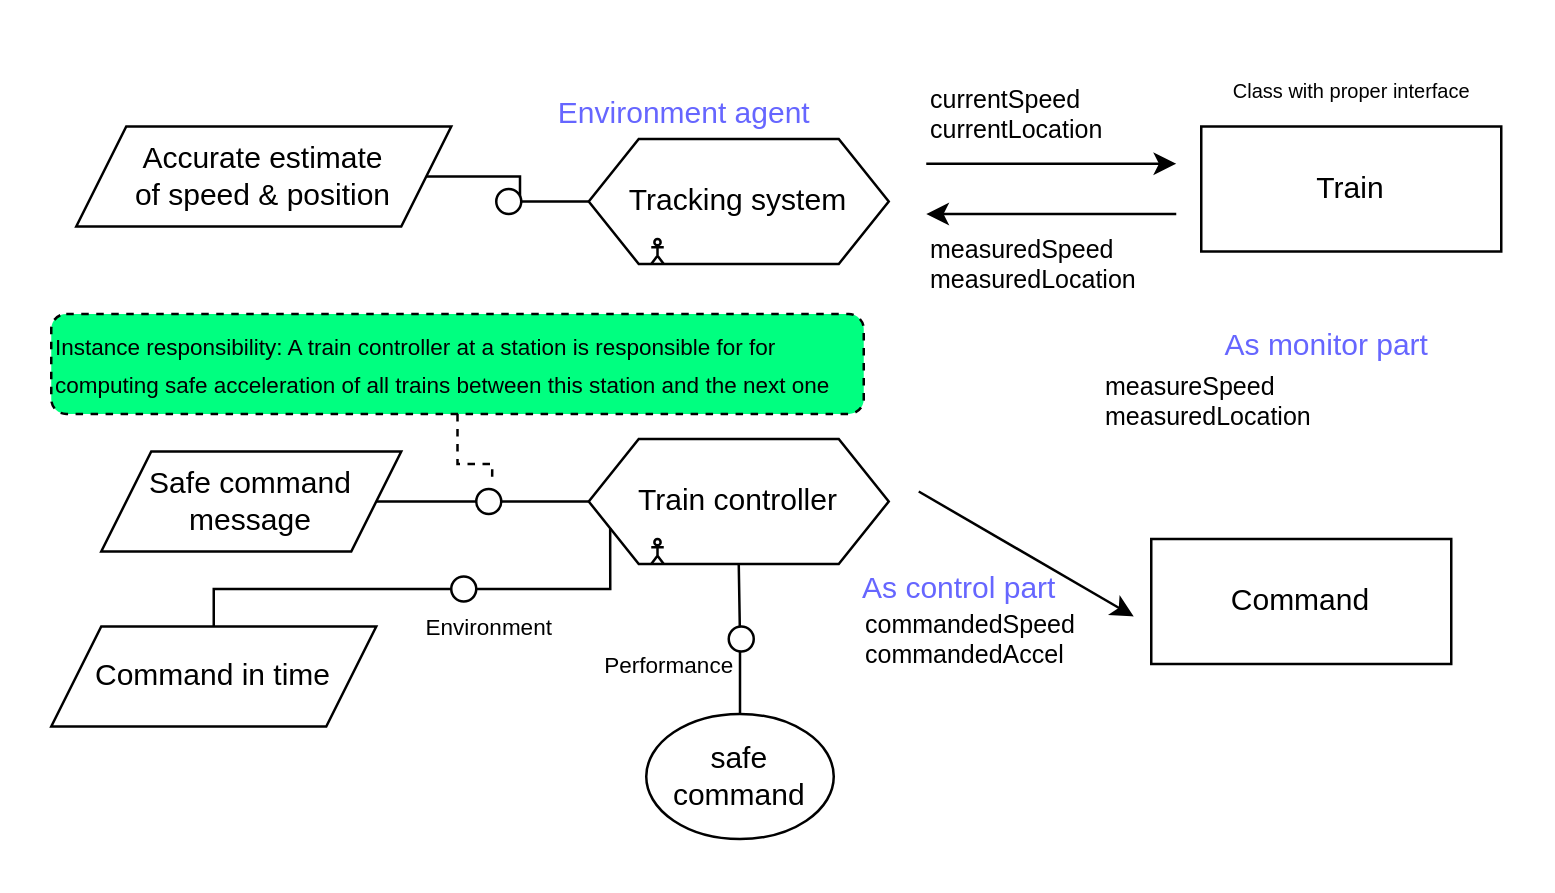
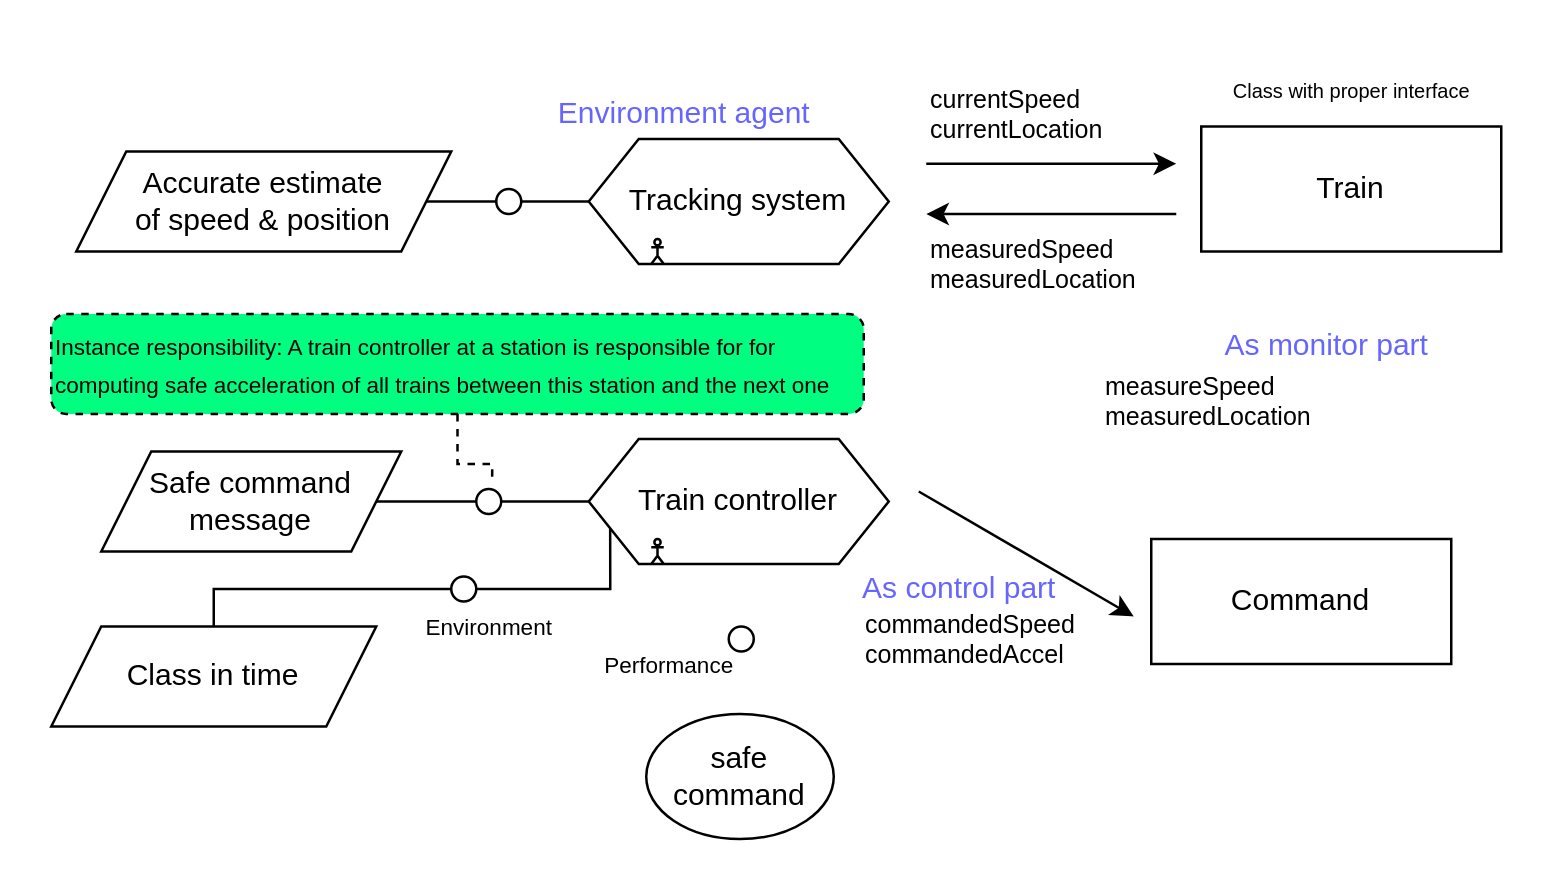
(264, 176) -> (264, 201)
(214, 676) -> (214, 676)
(740, 683) -> none
